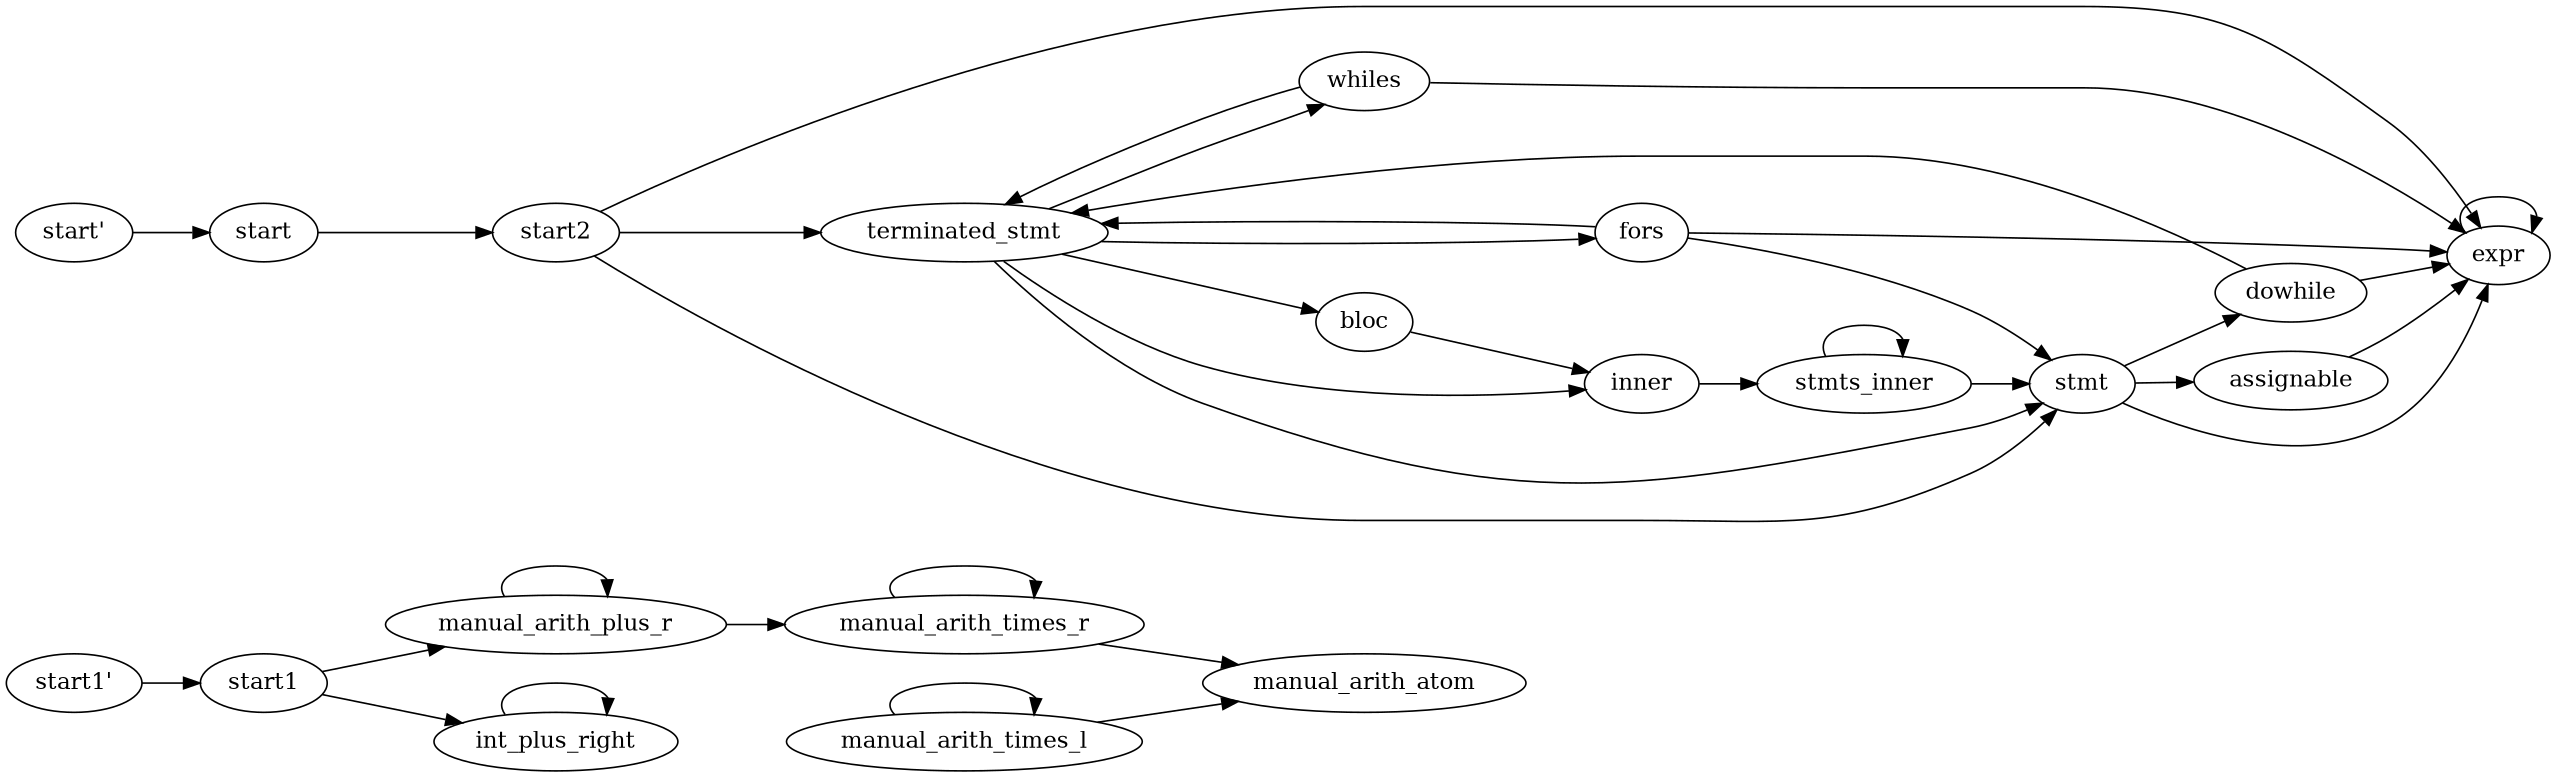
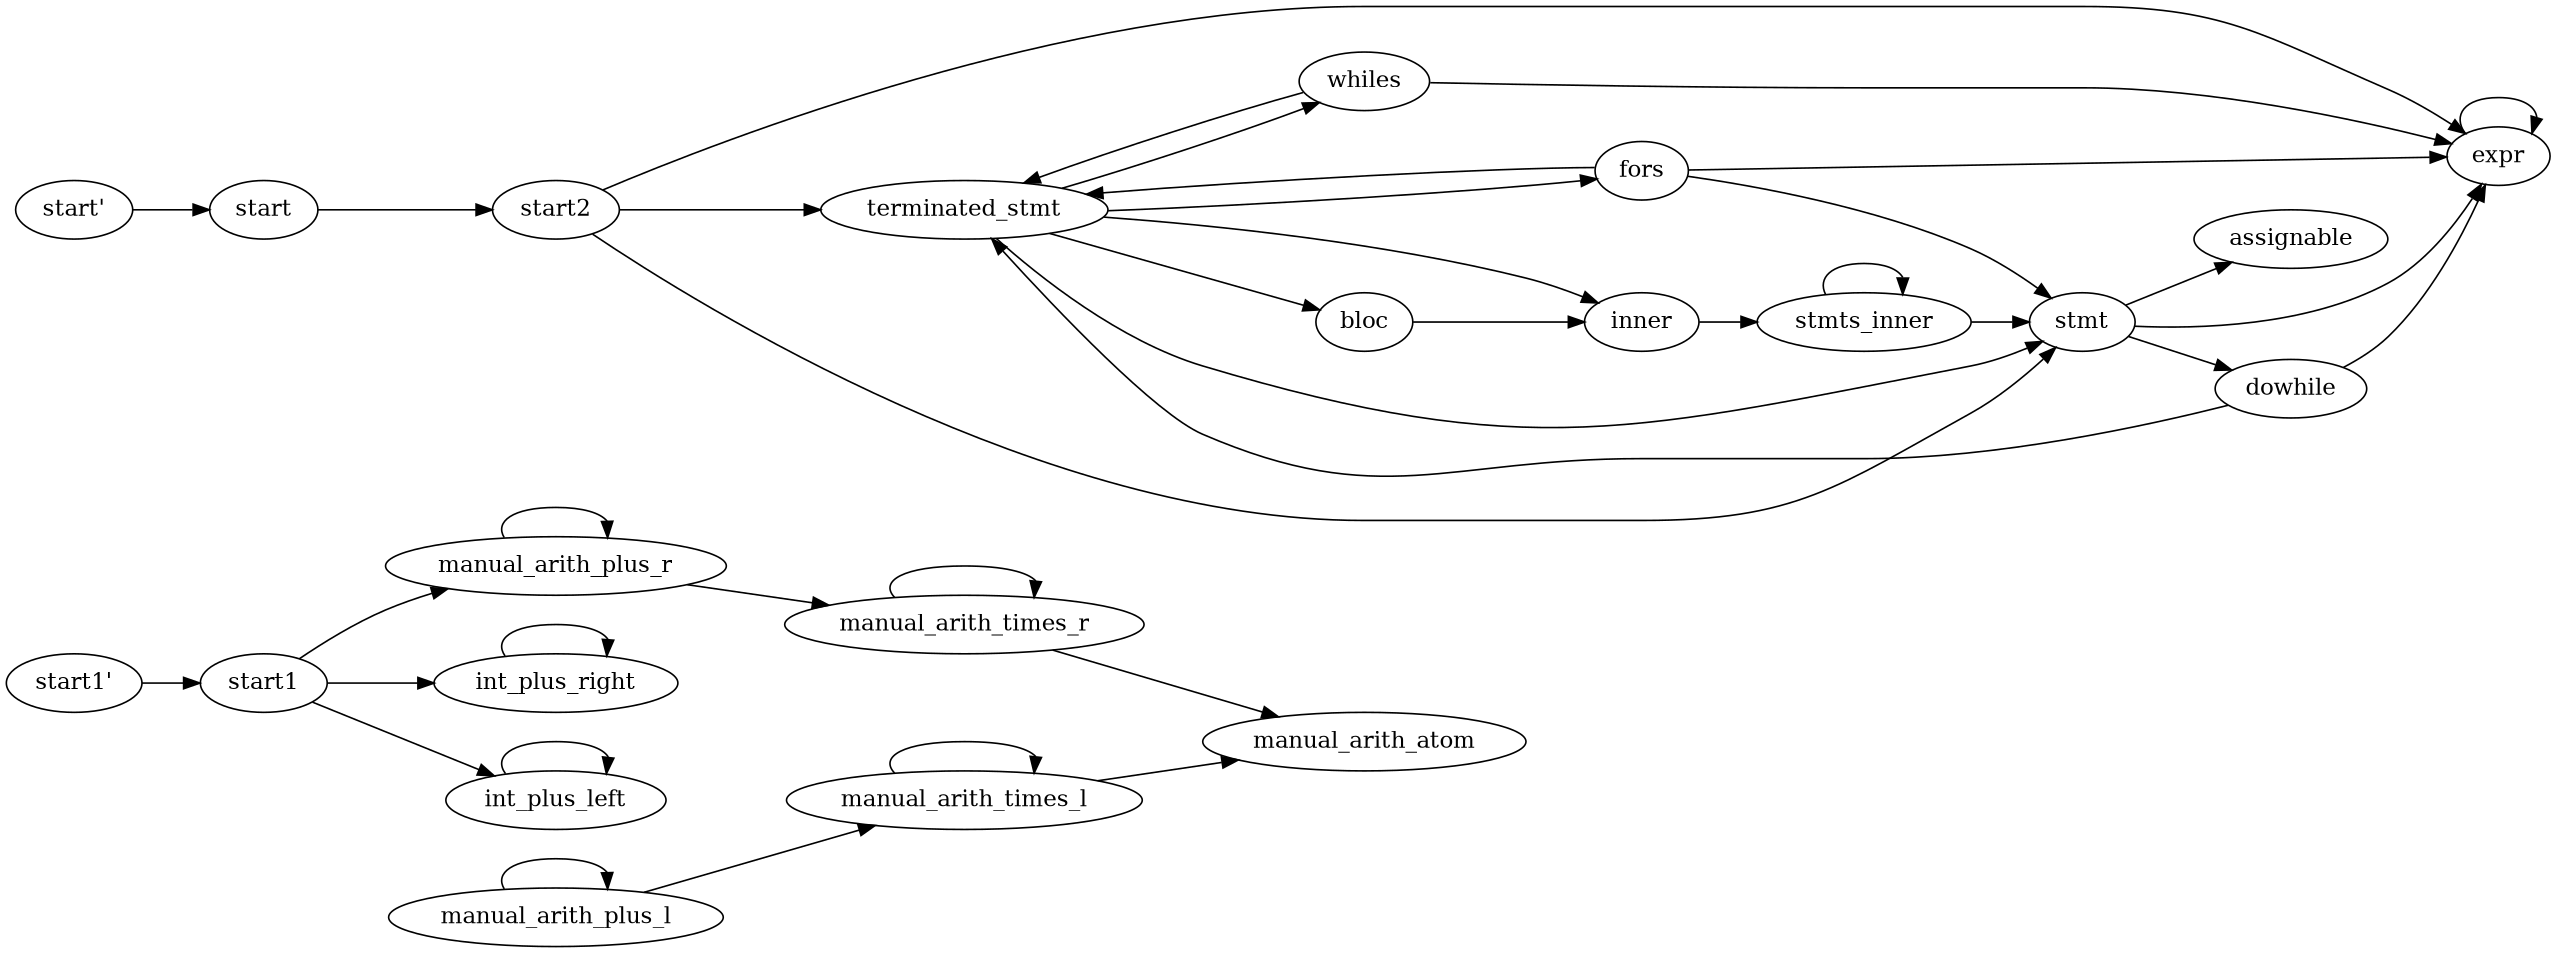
(2404, 327) -> none
none -> (556, 800)
none -> (556, 917)
